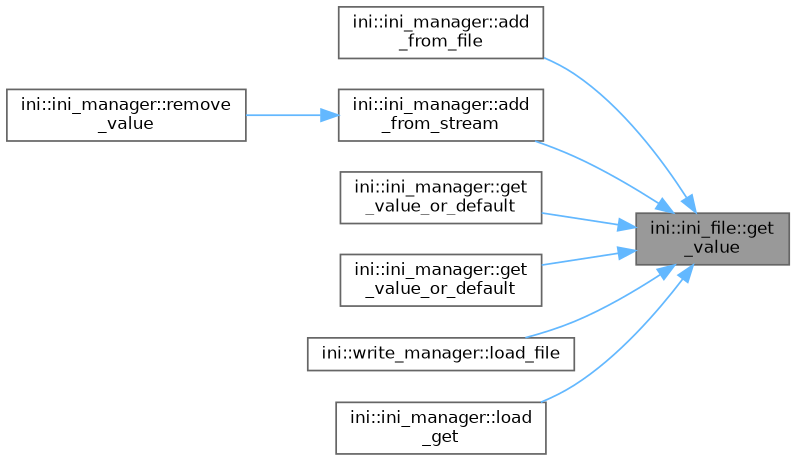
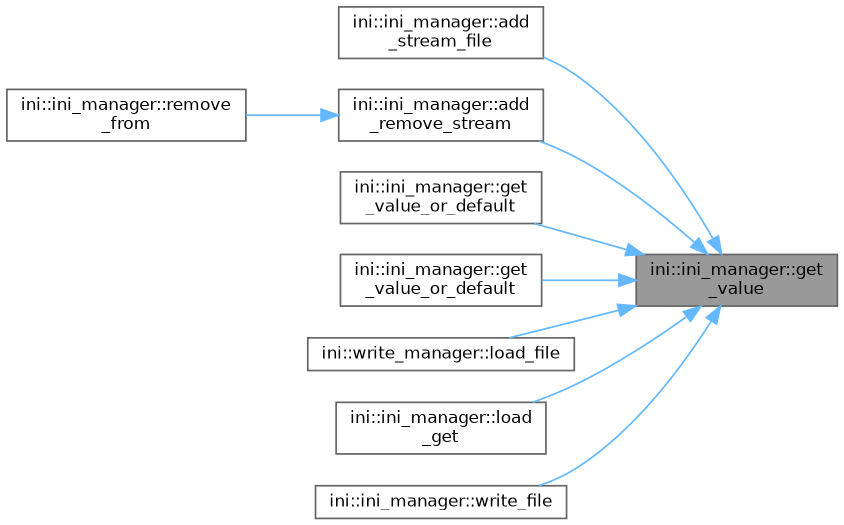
(441, 33) -> (441, 33)
(126, 115) -> (126, 115)
(441, 115) -> (441, 115)
(713, 239) -> (737, 280)
none -> (441, 502)
